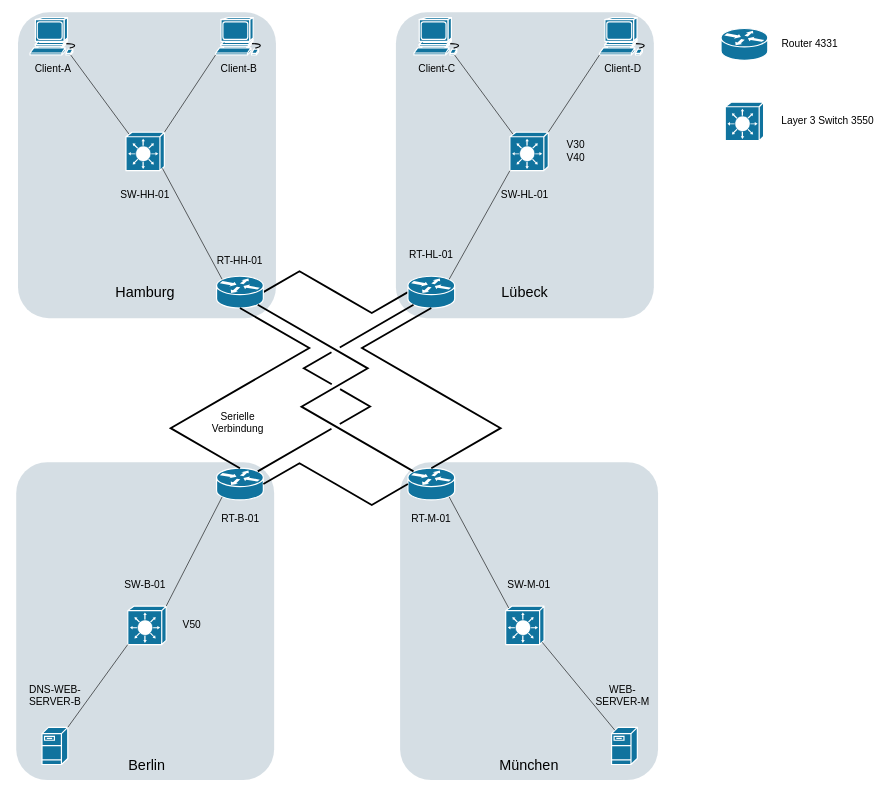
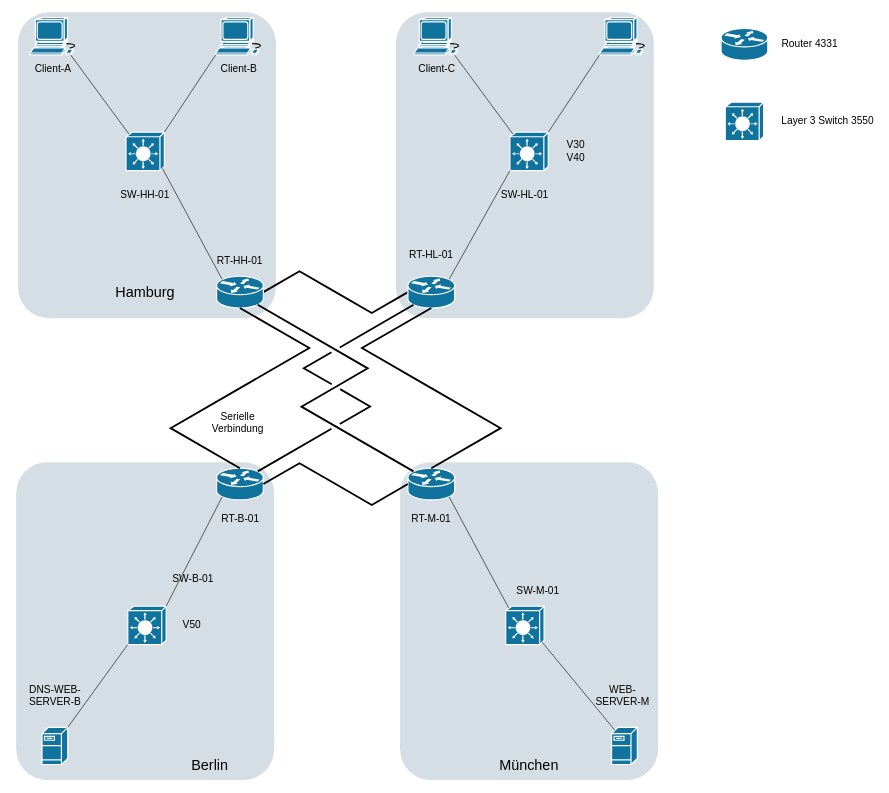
(623, 69) -> none
(525, 292) -> none
(145, 585) -> (193, 579)
(529, 585) -> (538, 591)
(147, 765) -> (210, 765)
